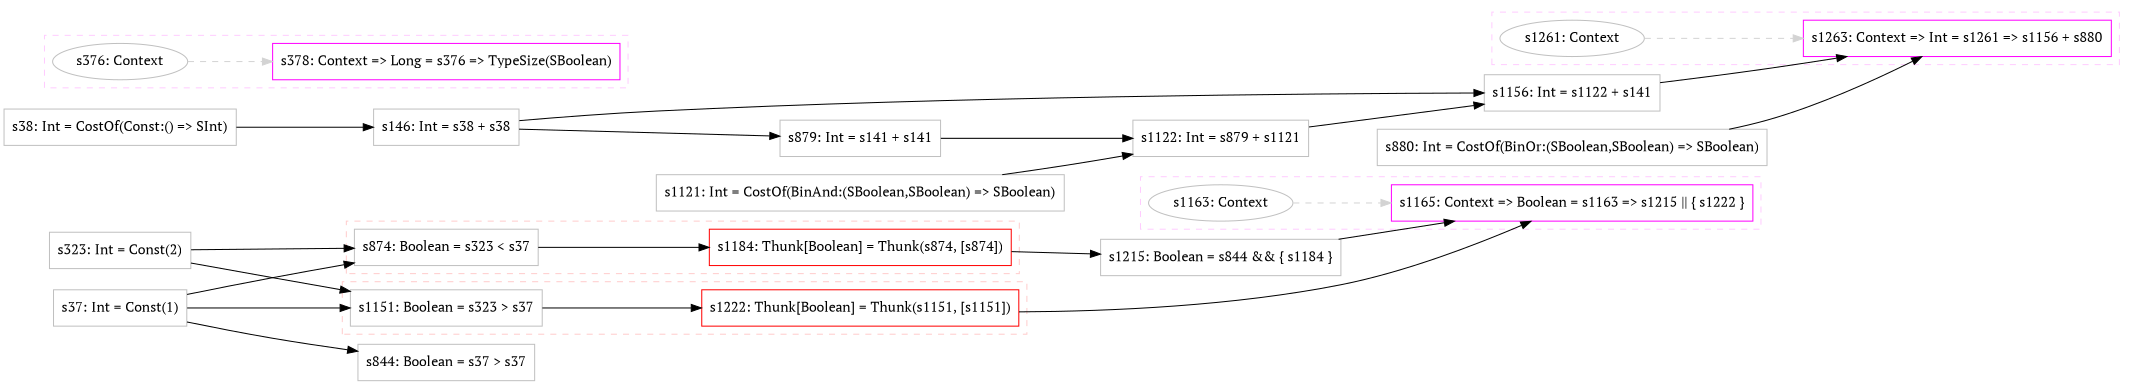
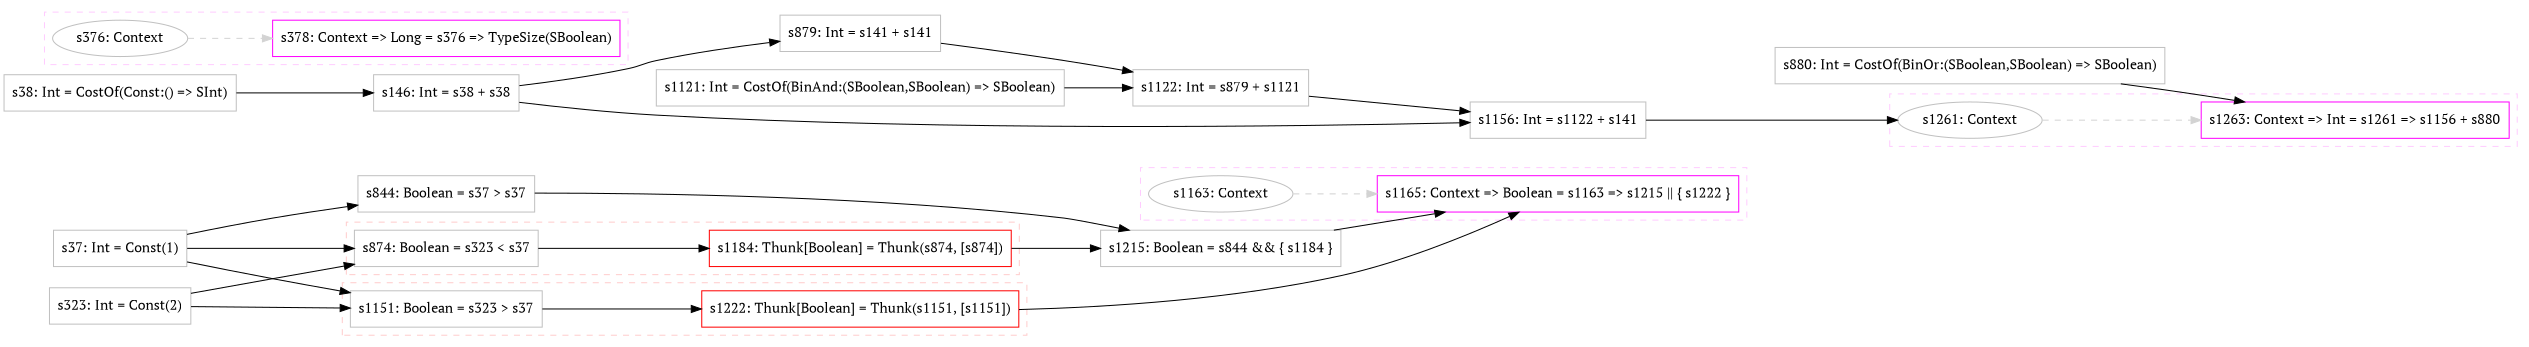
(1748, 71) -> (1766, 120)
none -> (828, 200)
